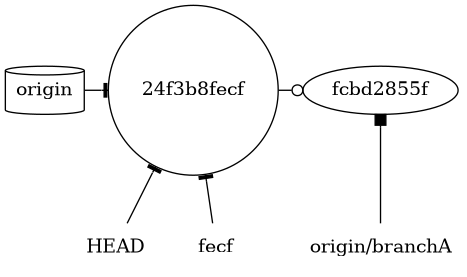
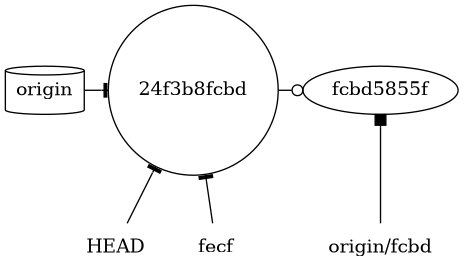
(193, 90) -> (193, 90)
(381, 90) -> (381, 90)
(381, 247) -> (381, 247)
